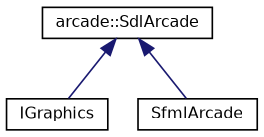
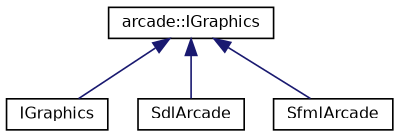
(127, 23) -> (191, 23)
none -> (191, 114)
